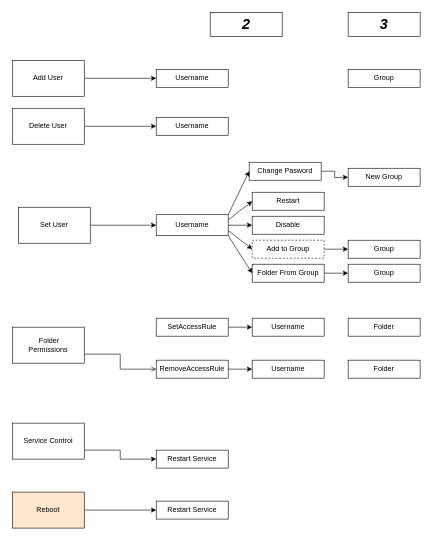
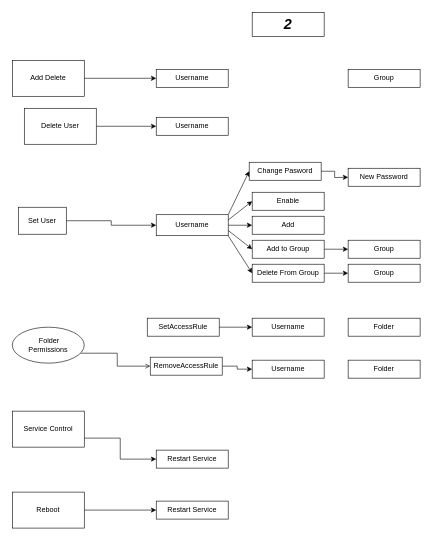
(246, 24) -> (288, 24)
(384, 24) -> none
(48, 78) -> (48, 78)
(48, 126) -> (60, 126)
(384, 177) -> (384, 177)
(288, 201) -> (288, 201)
(54, 225) -> (42, 221)
(288, 225) -> (288, 225)
(288, 249) -> (288, 249)
(288, 273) -> (288, 273)
(192, 327) -> (183, 327)
(48, 345) -> (48, 345)
(192, 369) -> (186, 366)
(48, 441) -> (48, 429)
(48, 510) -> (48, 510)
